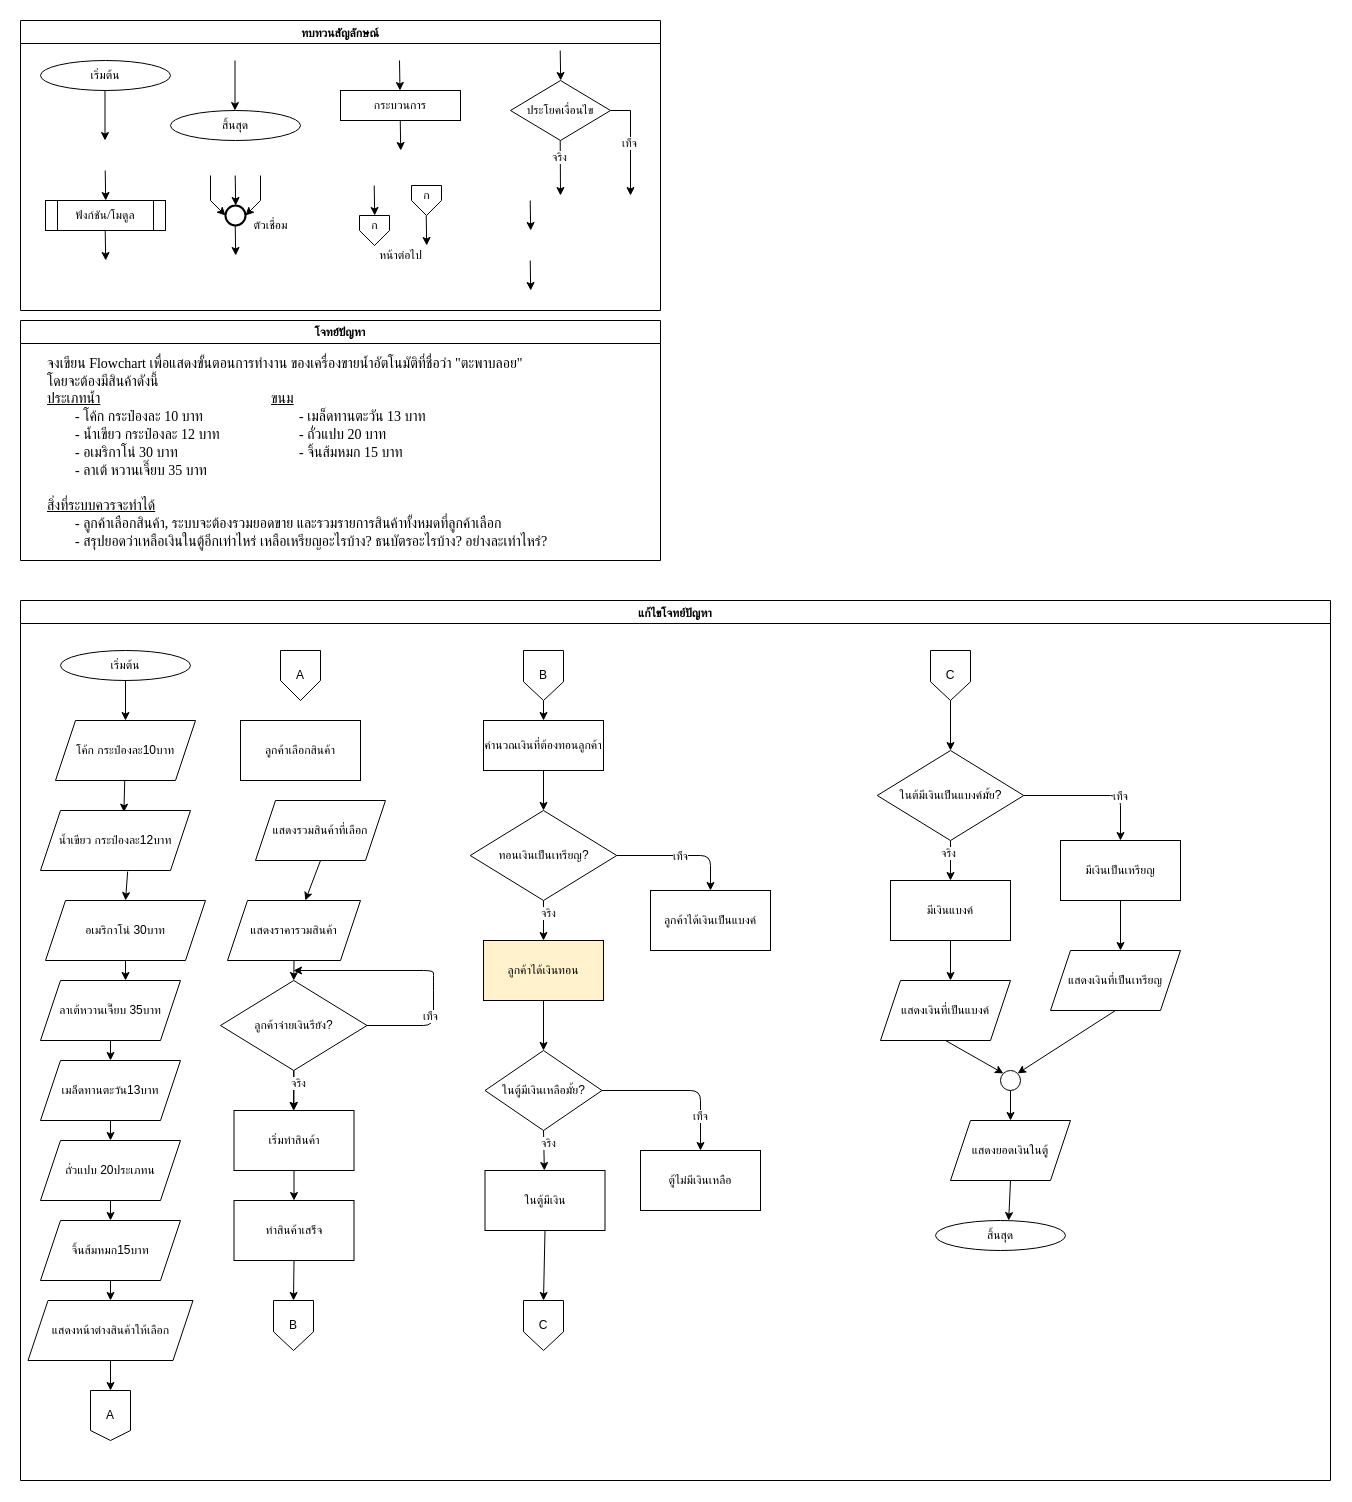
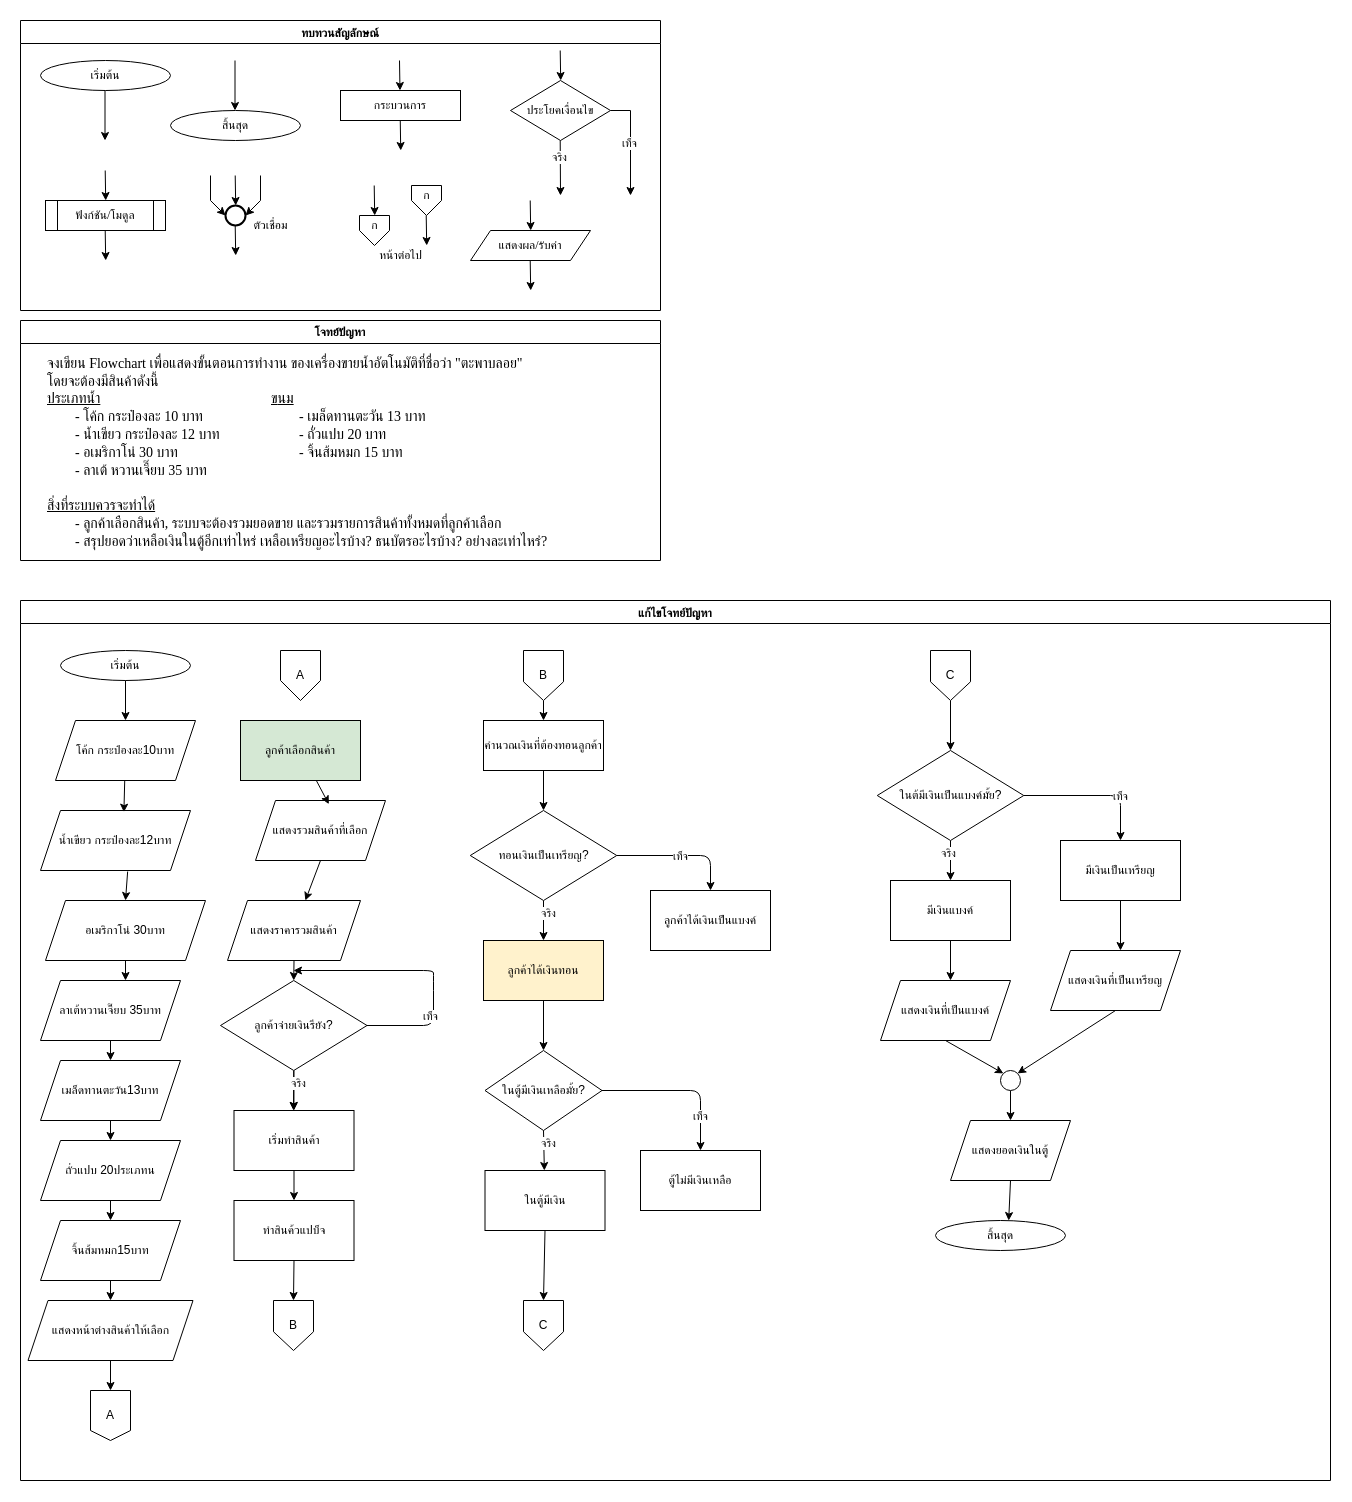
none -> (531, 246)
(301, 751) -> (301, 751)
none -> (321, 790)
(295, 1231) -> (295, 1231)
